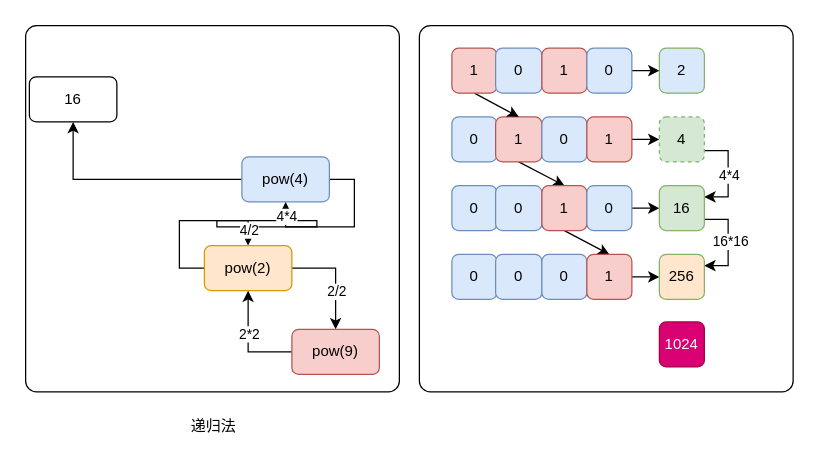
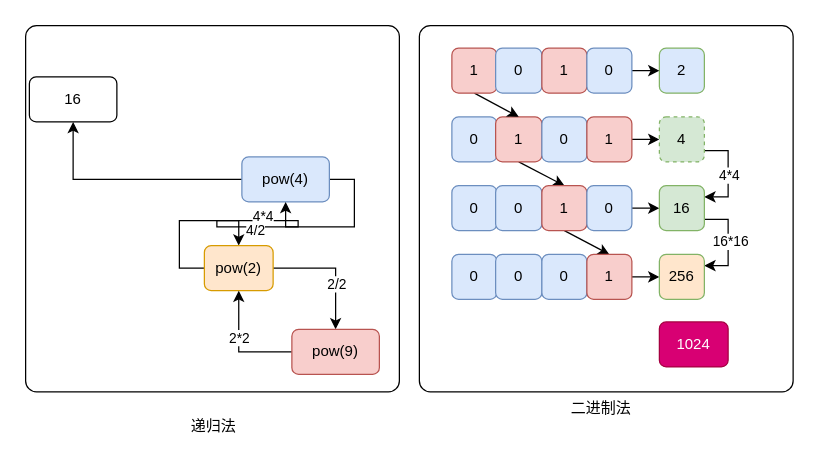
(248, 268) -> (239, 268)
(682, 344) -> (694, 344)
none -> (600, 408)
